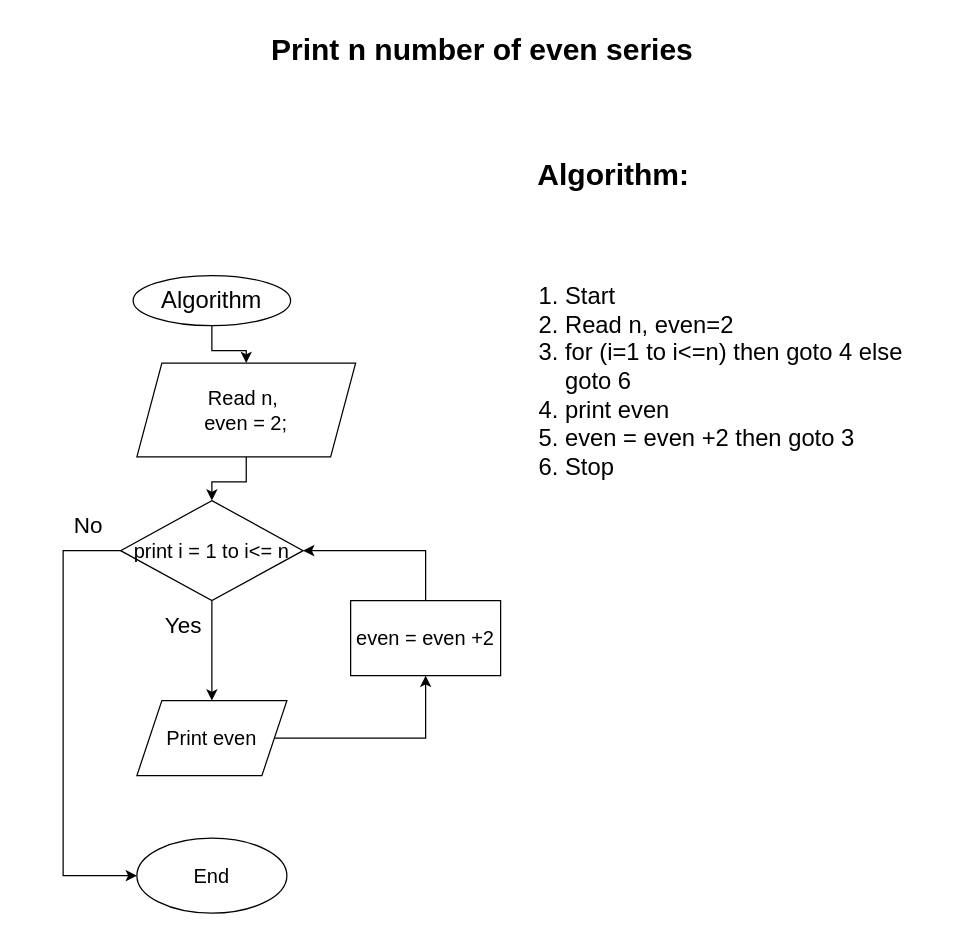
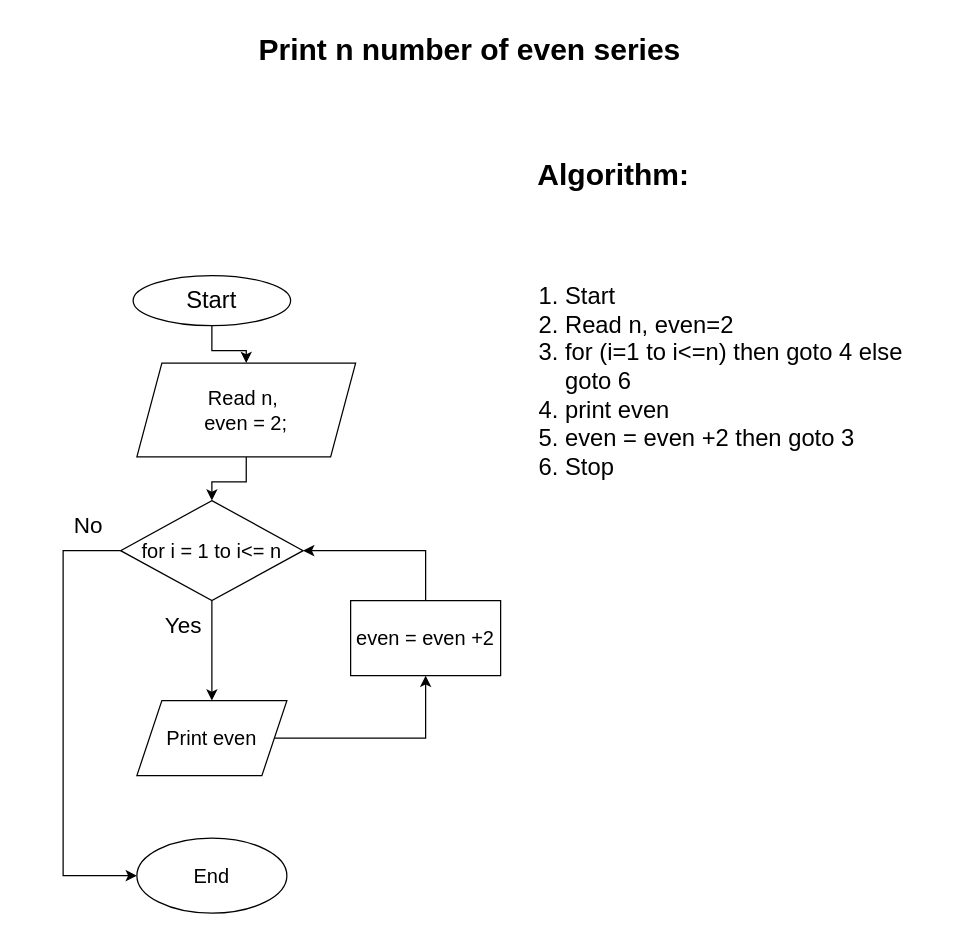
(482, 51) -> (469, 51)
(212, 301) -> (212, 301)
(212, 551) -> (212, 551)
